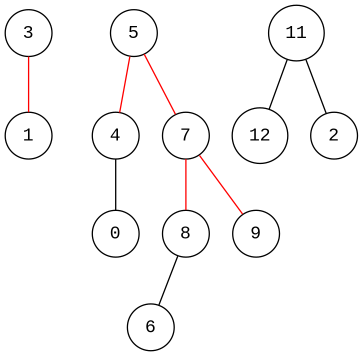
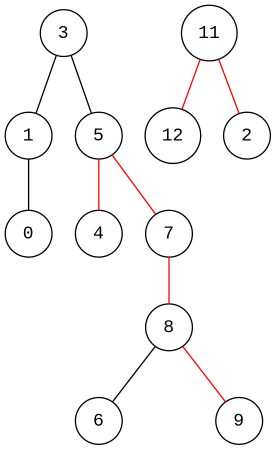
(29, 84) -> (46, 84)
none -> (81, 84)
(278, 84) -> (191, 84)
(316, 87) -> (229, 87)
(116, 185) -> (29, 185)
(221, 185) -> (204, 374)
